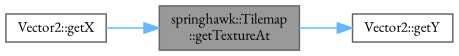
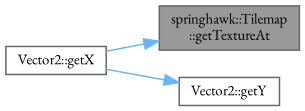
(318, 28) -> (135, 75)
